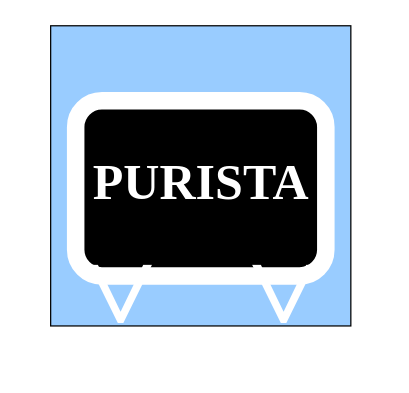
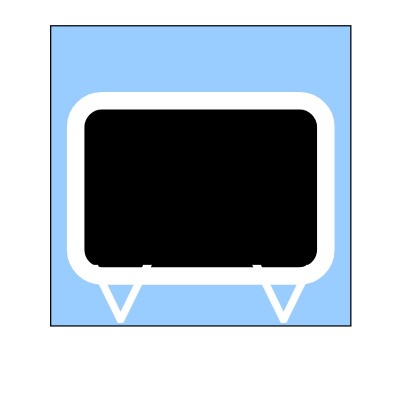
(201, 169) -> none
